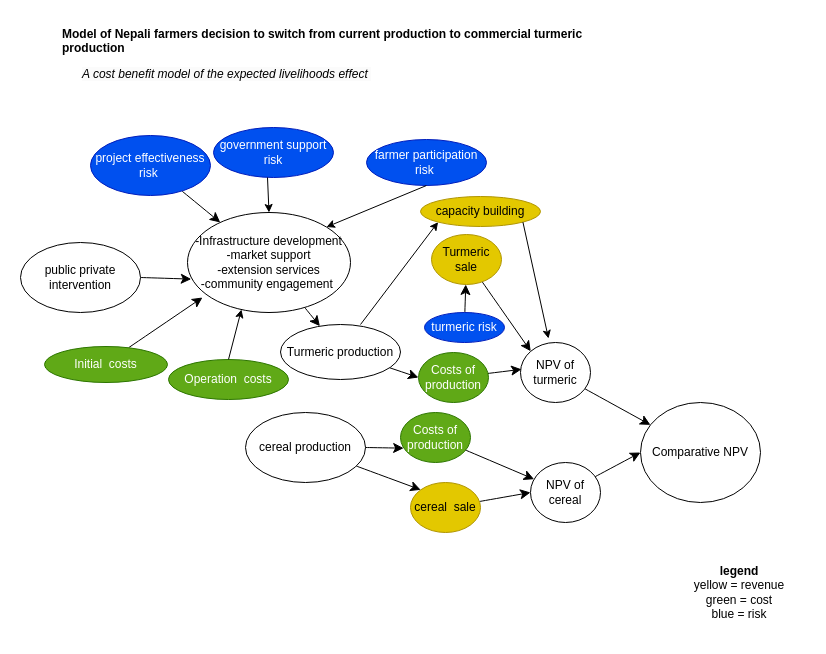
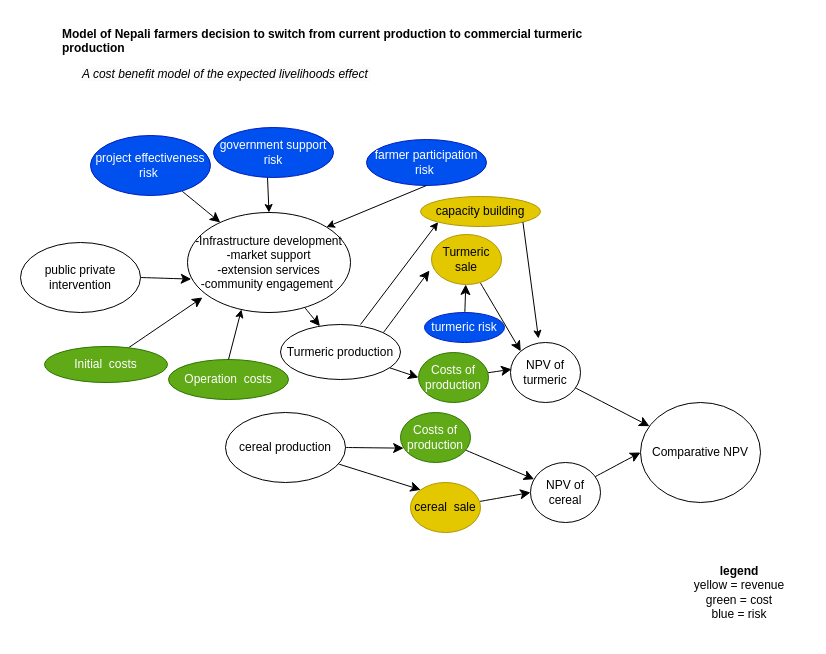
none -> (404, 304)
(556, 373) -> (546, 373)
(306, 448) -> (286, 448)
